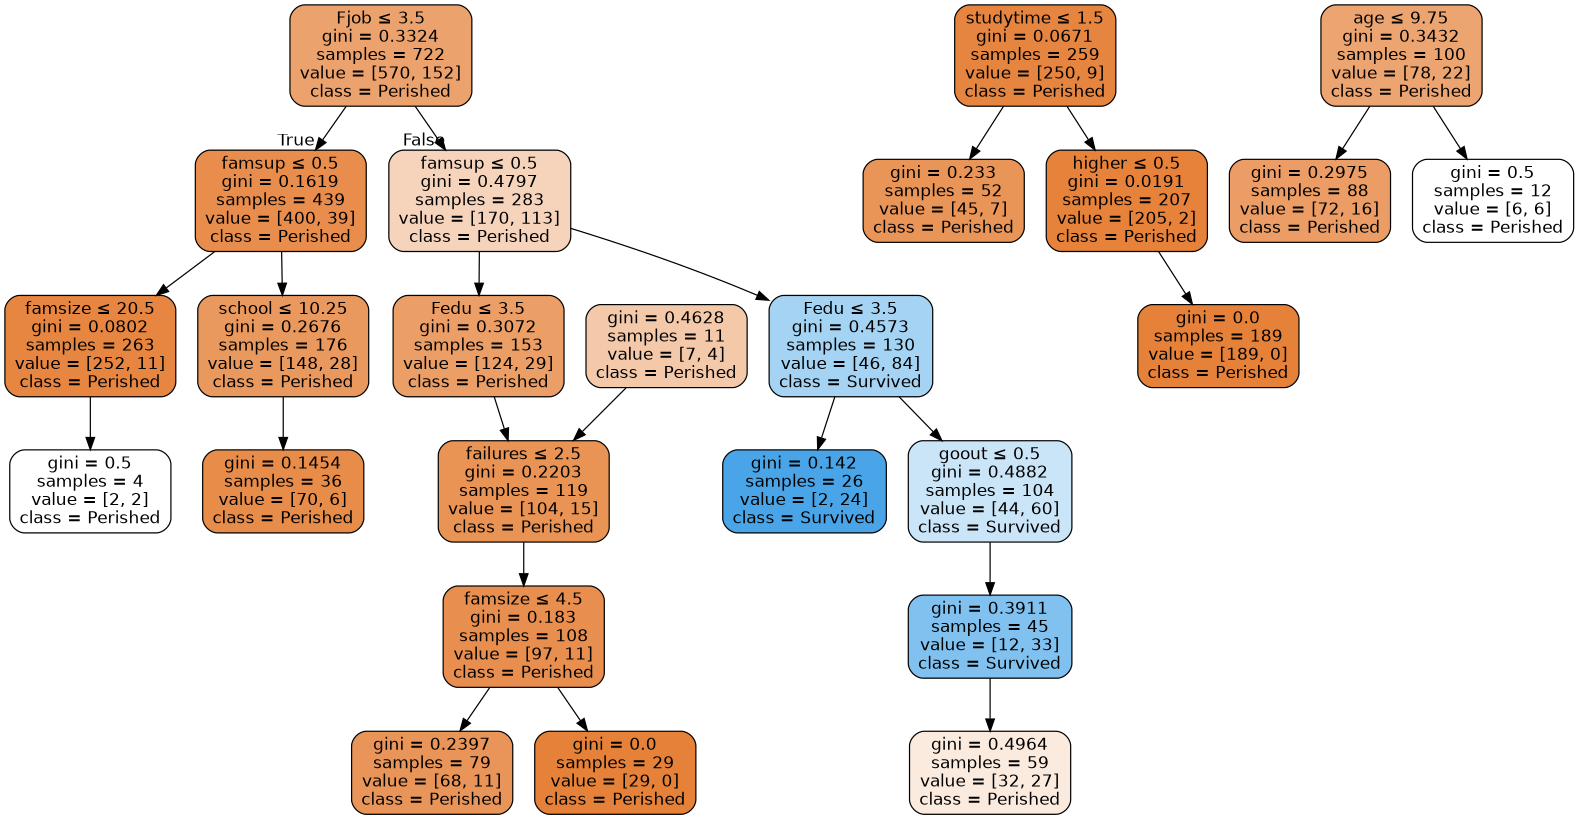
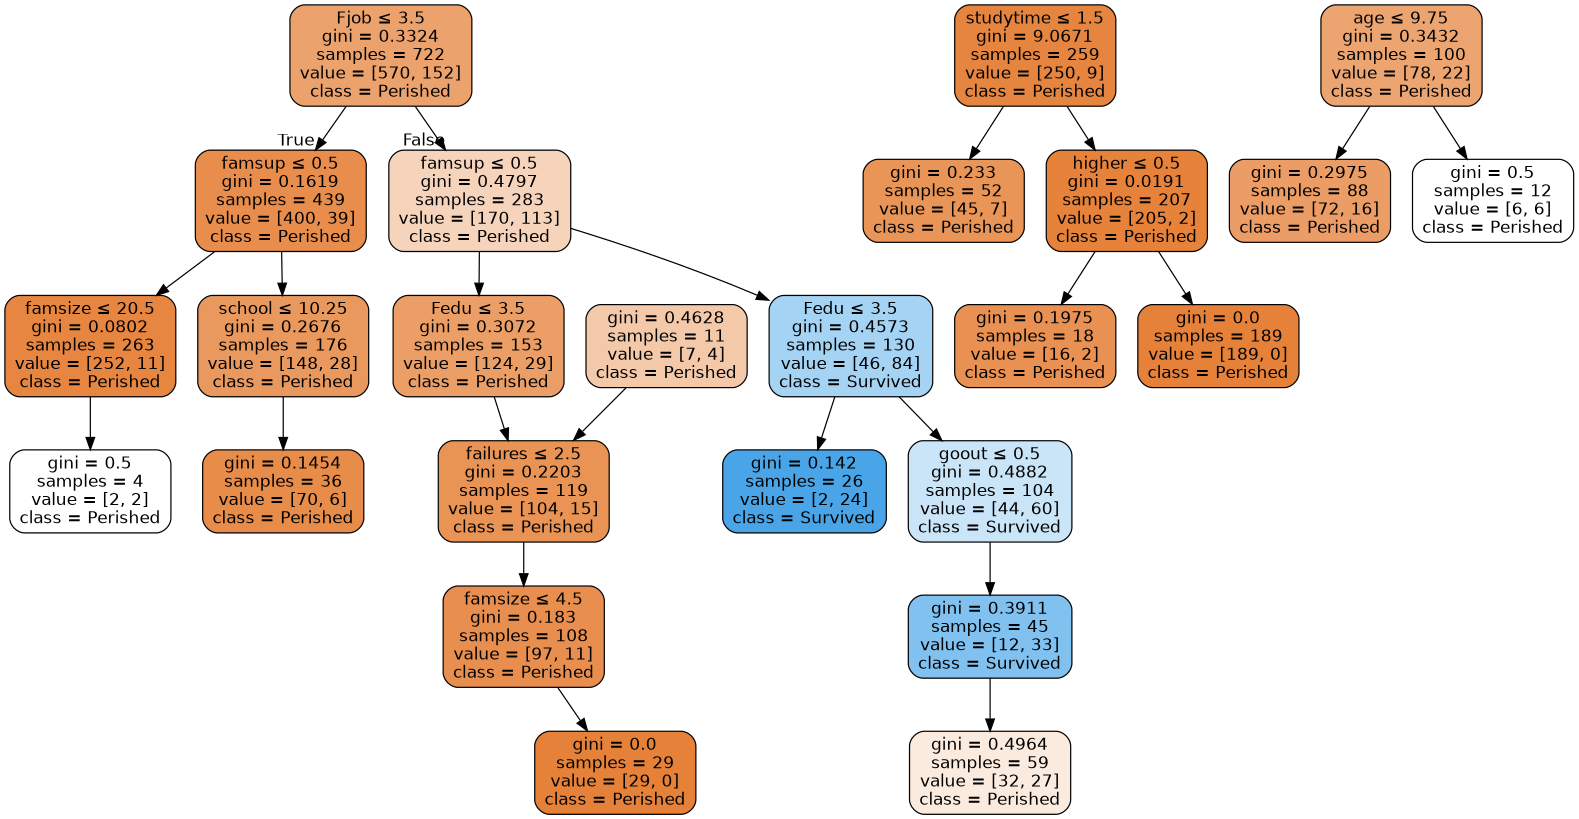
(1035, 37) -> (1035, 37)
none -> (1035, 346)
(432, 773) -> none
